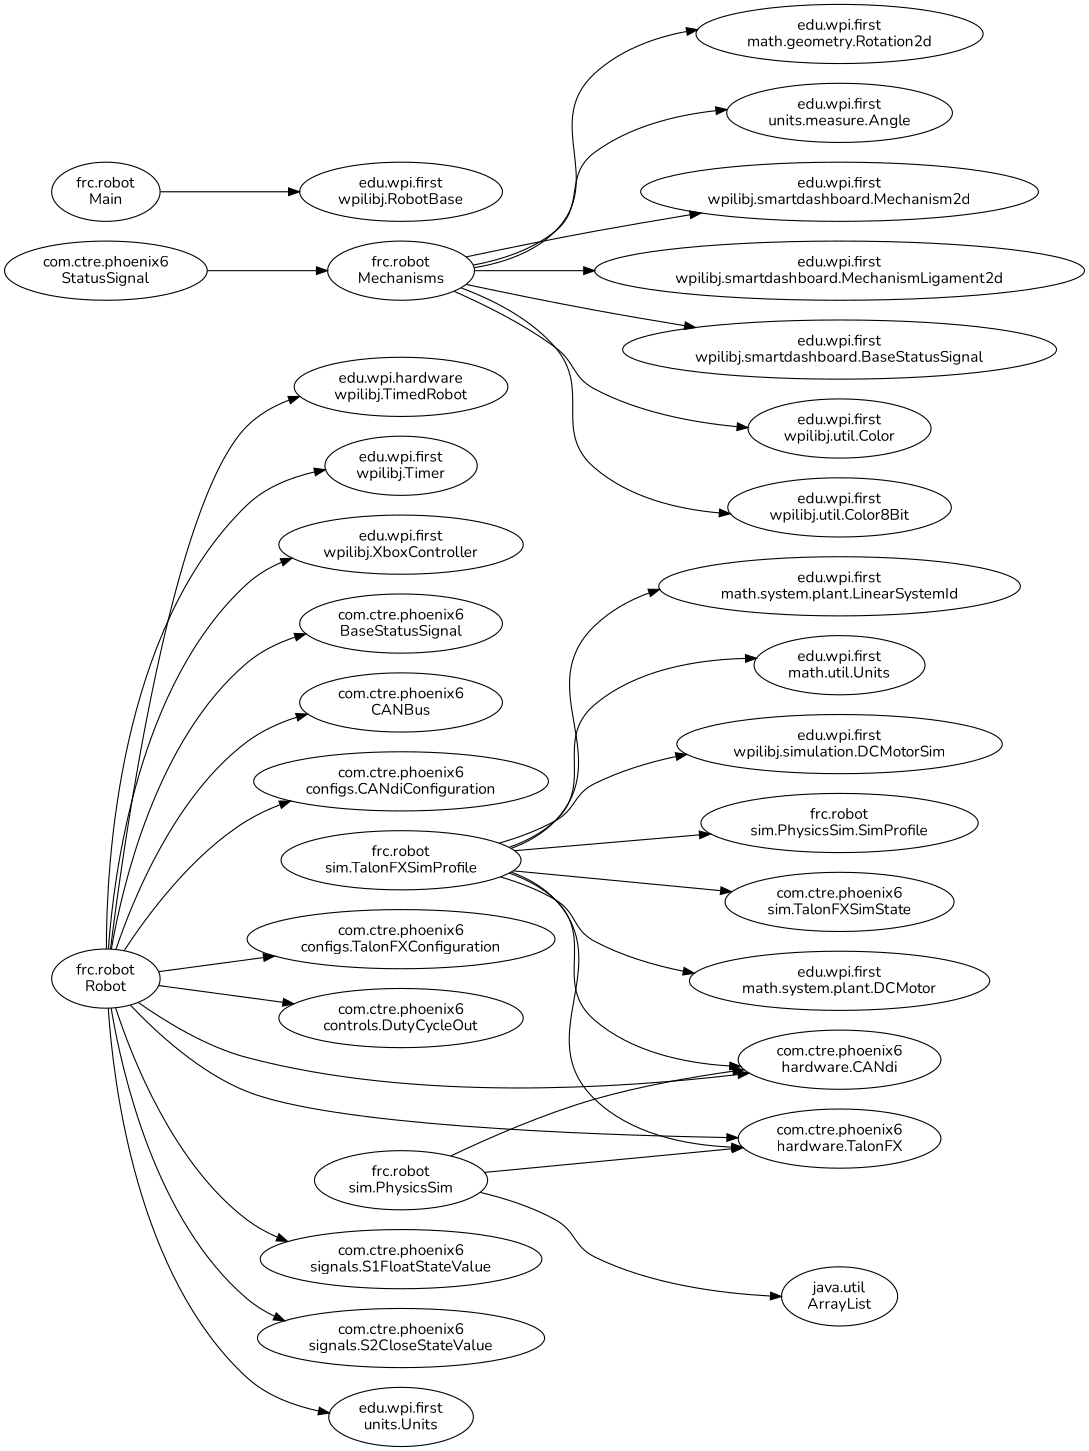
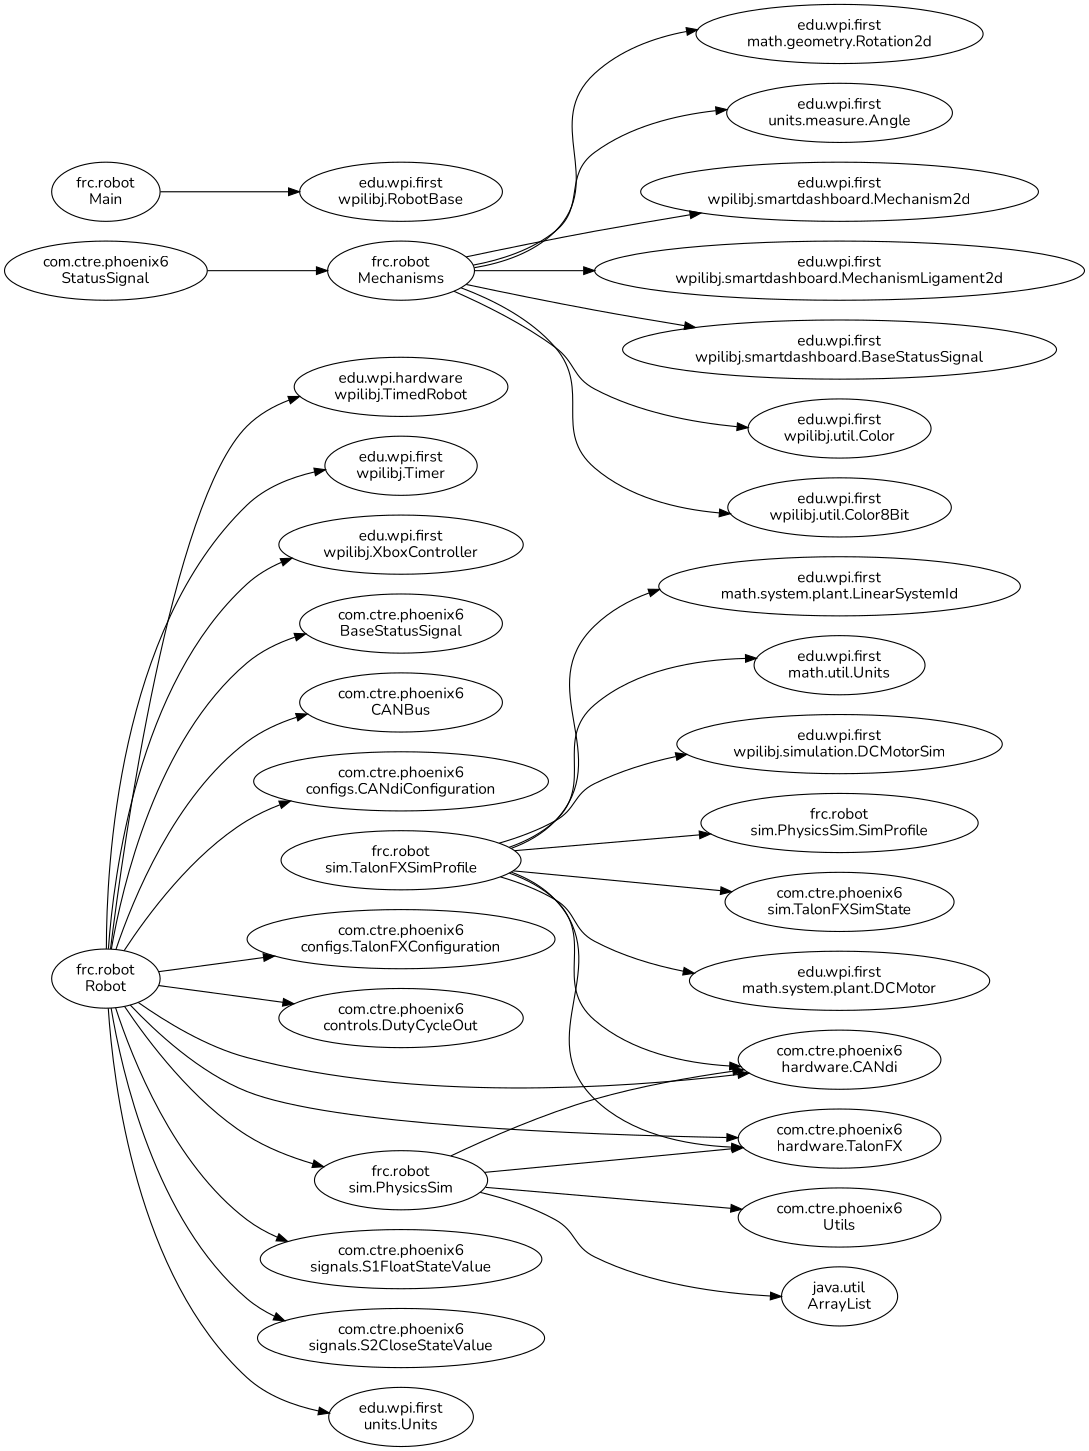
none -> (205, 1102)
none -> (840, 1217)
